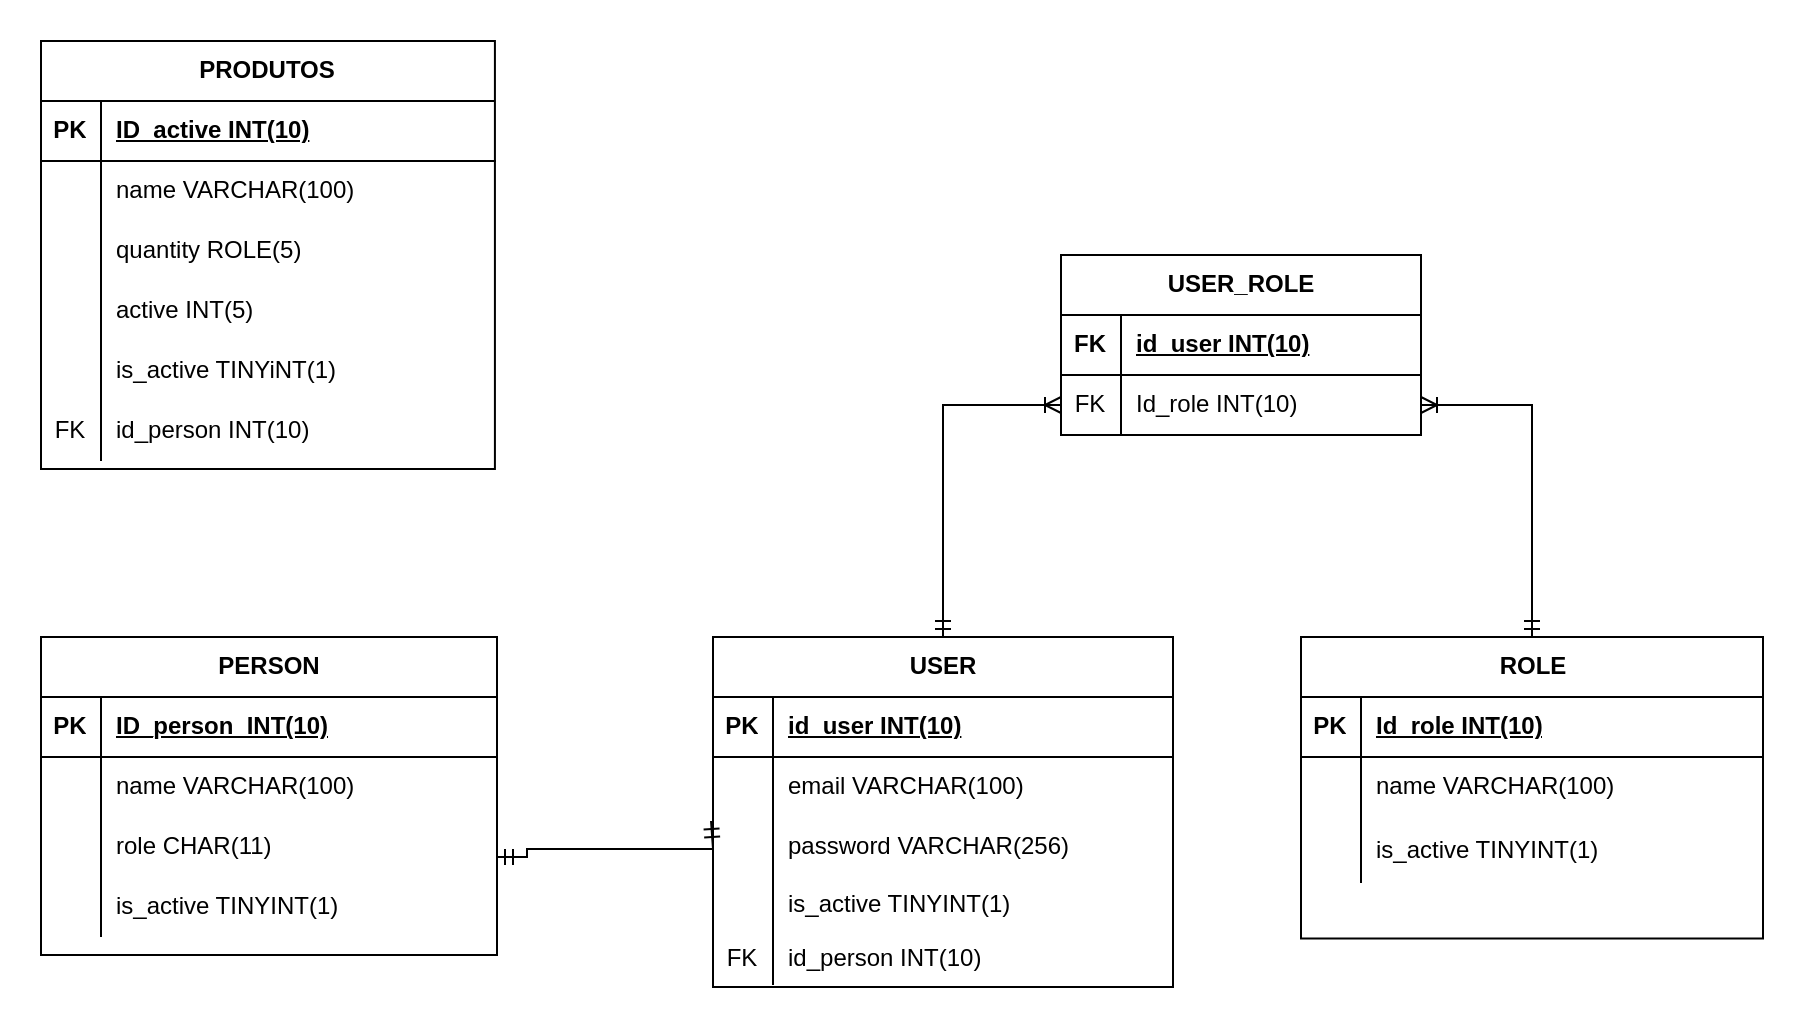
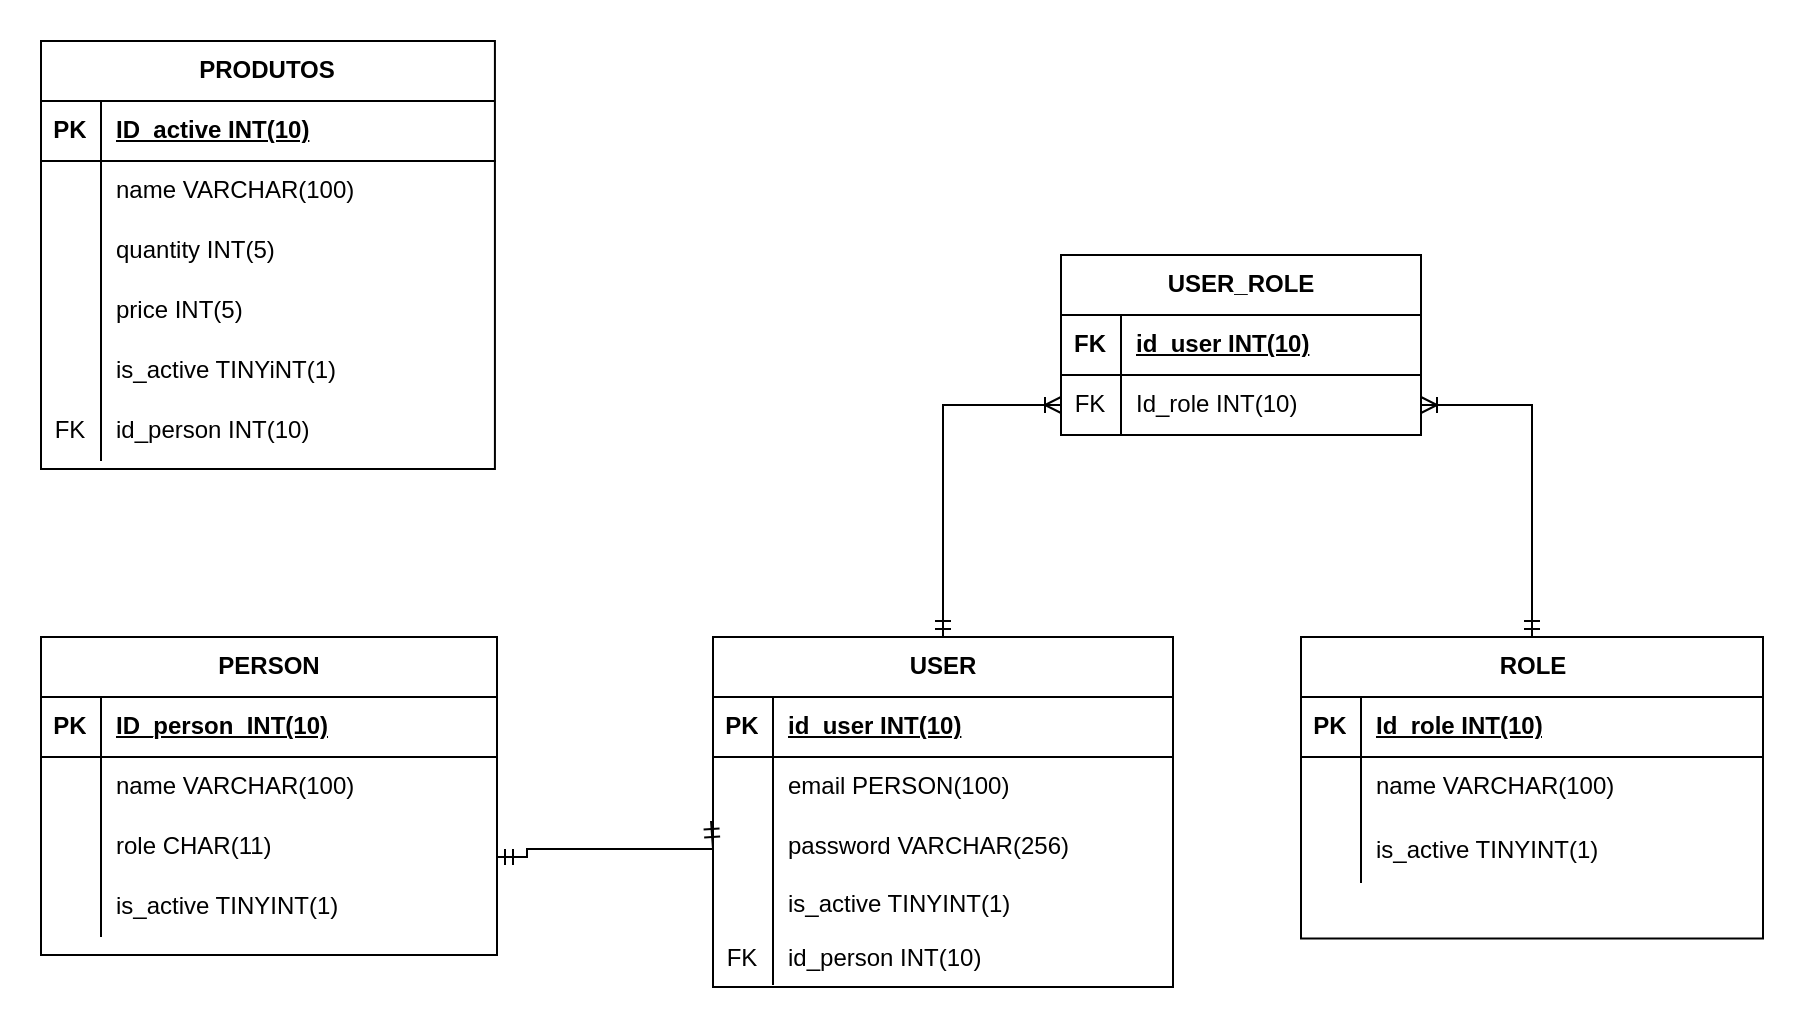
(218, 251) -> (212, 251)
(198, 311) -> (191, 311)
(901, 787) -> (894, 787)
